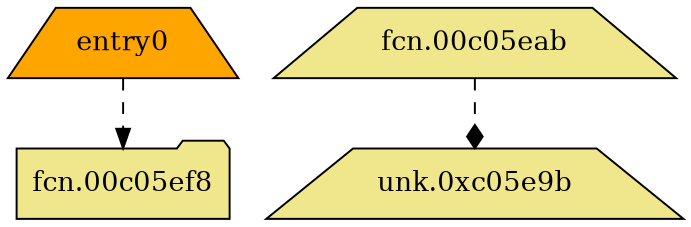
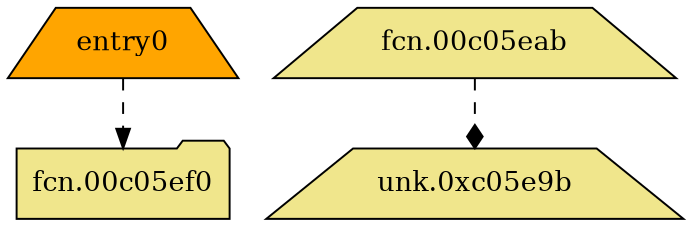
(123, 184) -> (123, 184)
